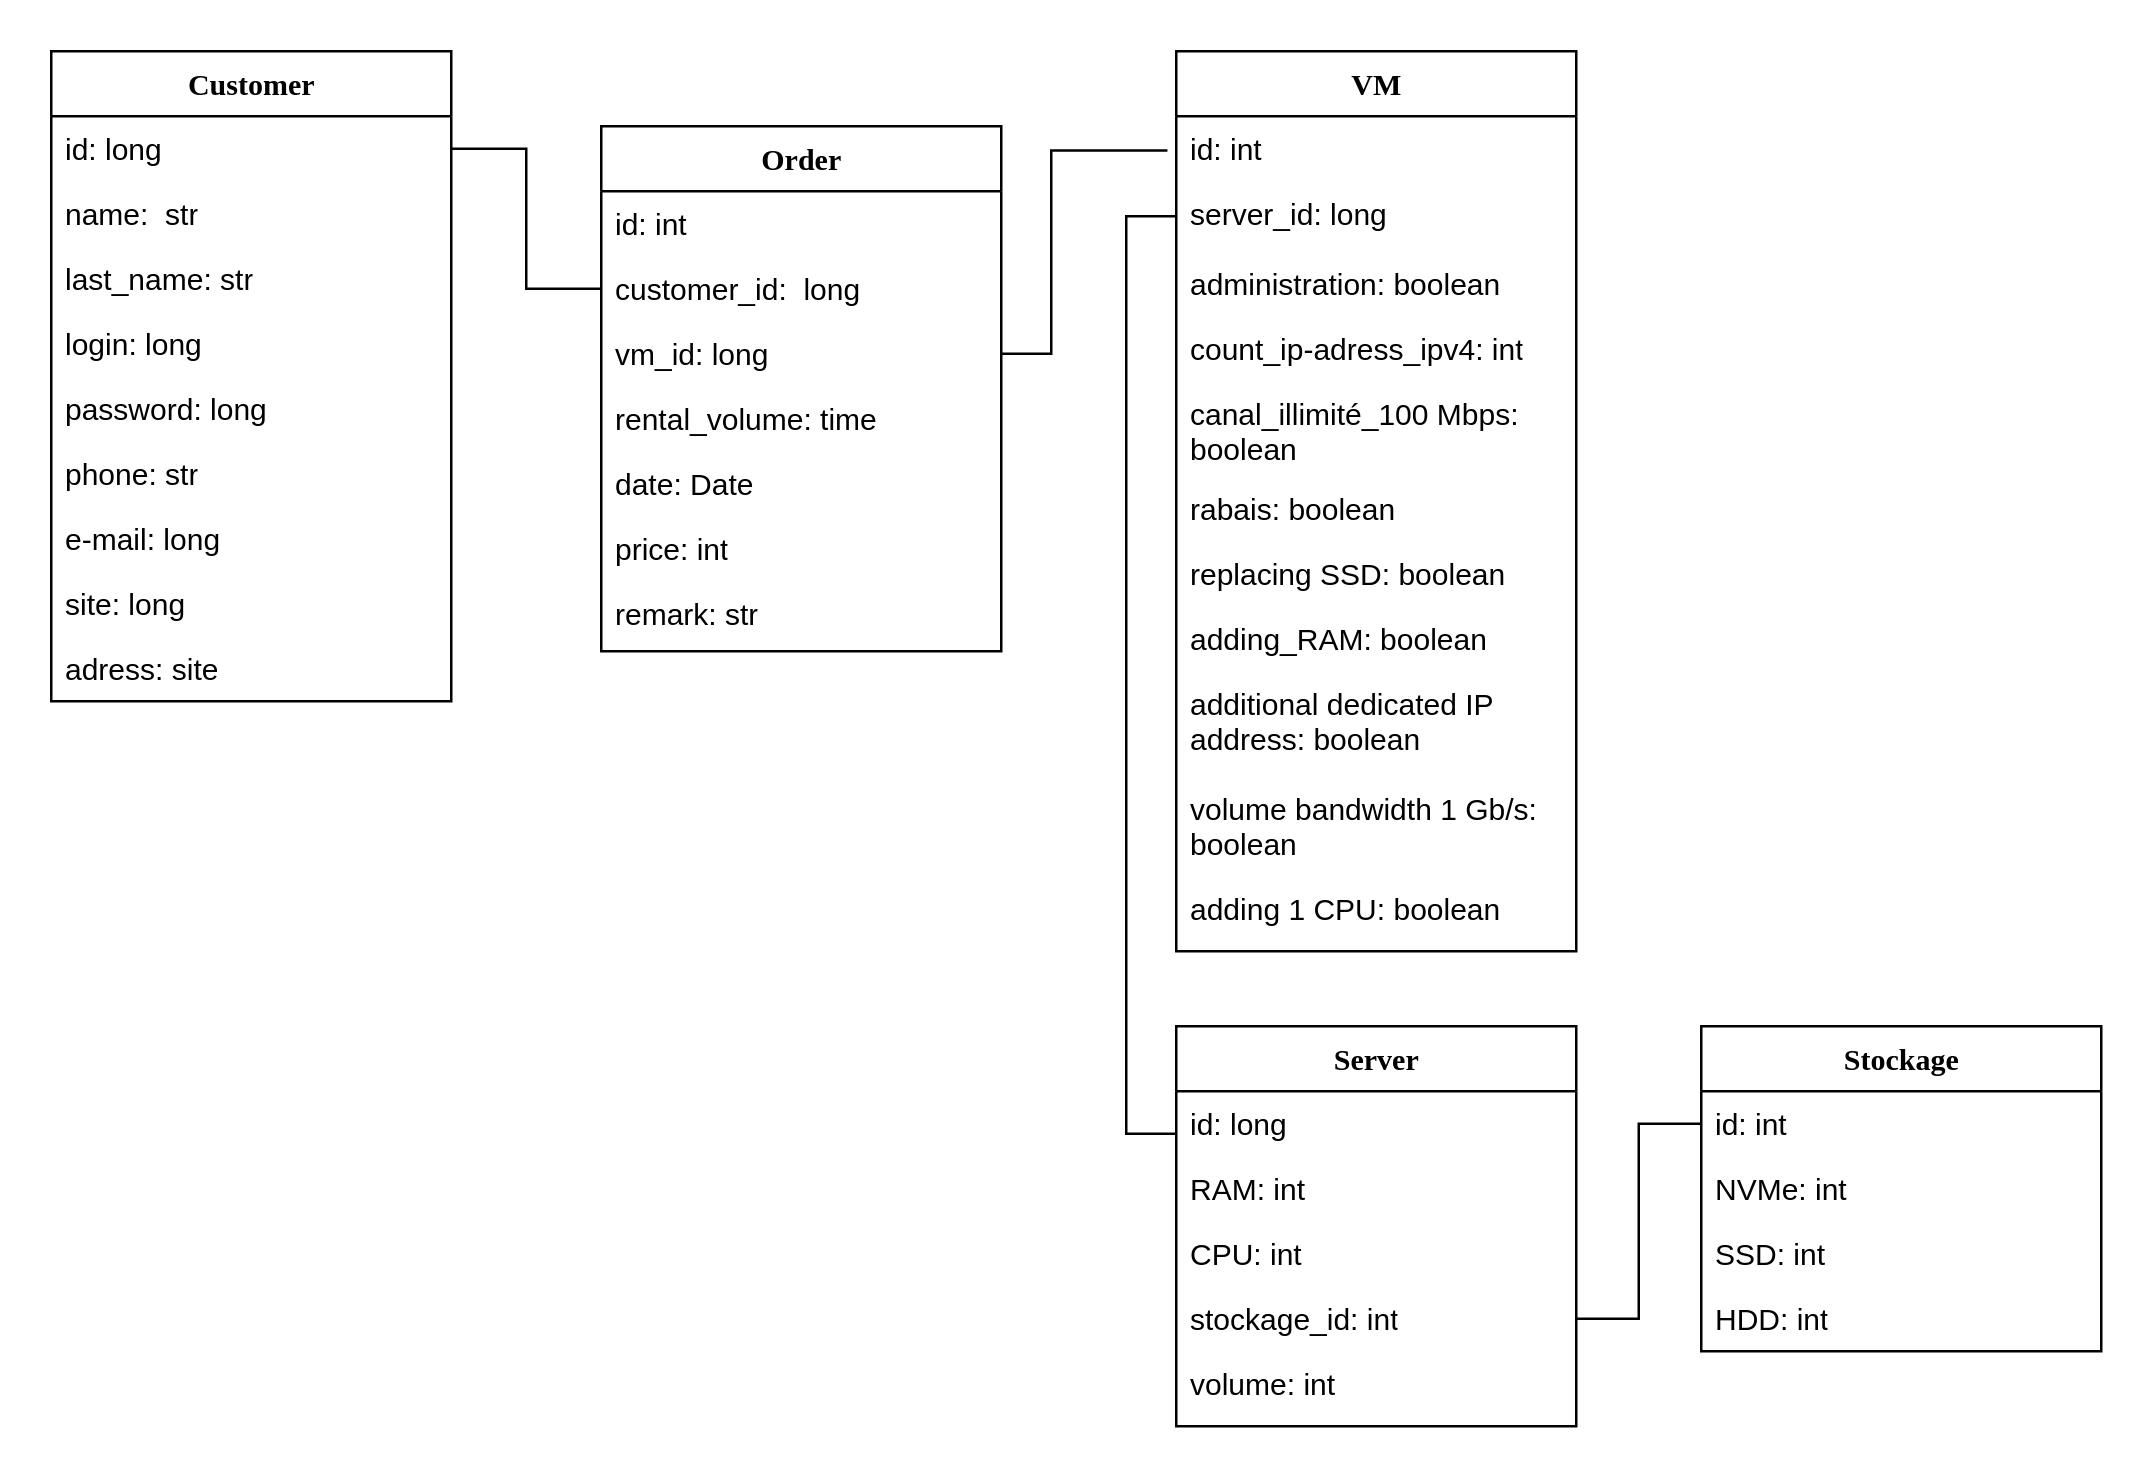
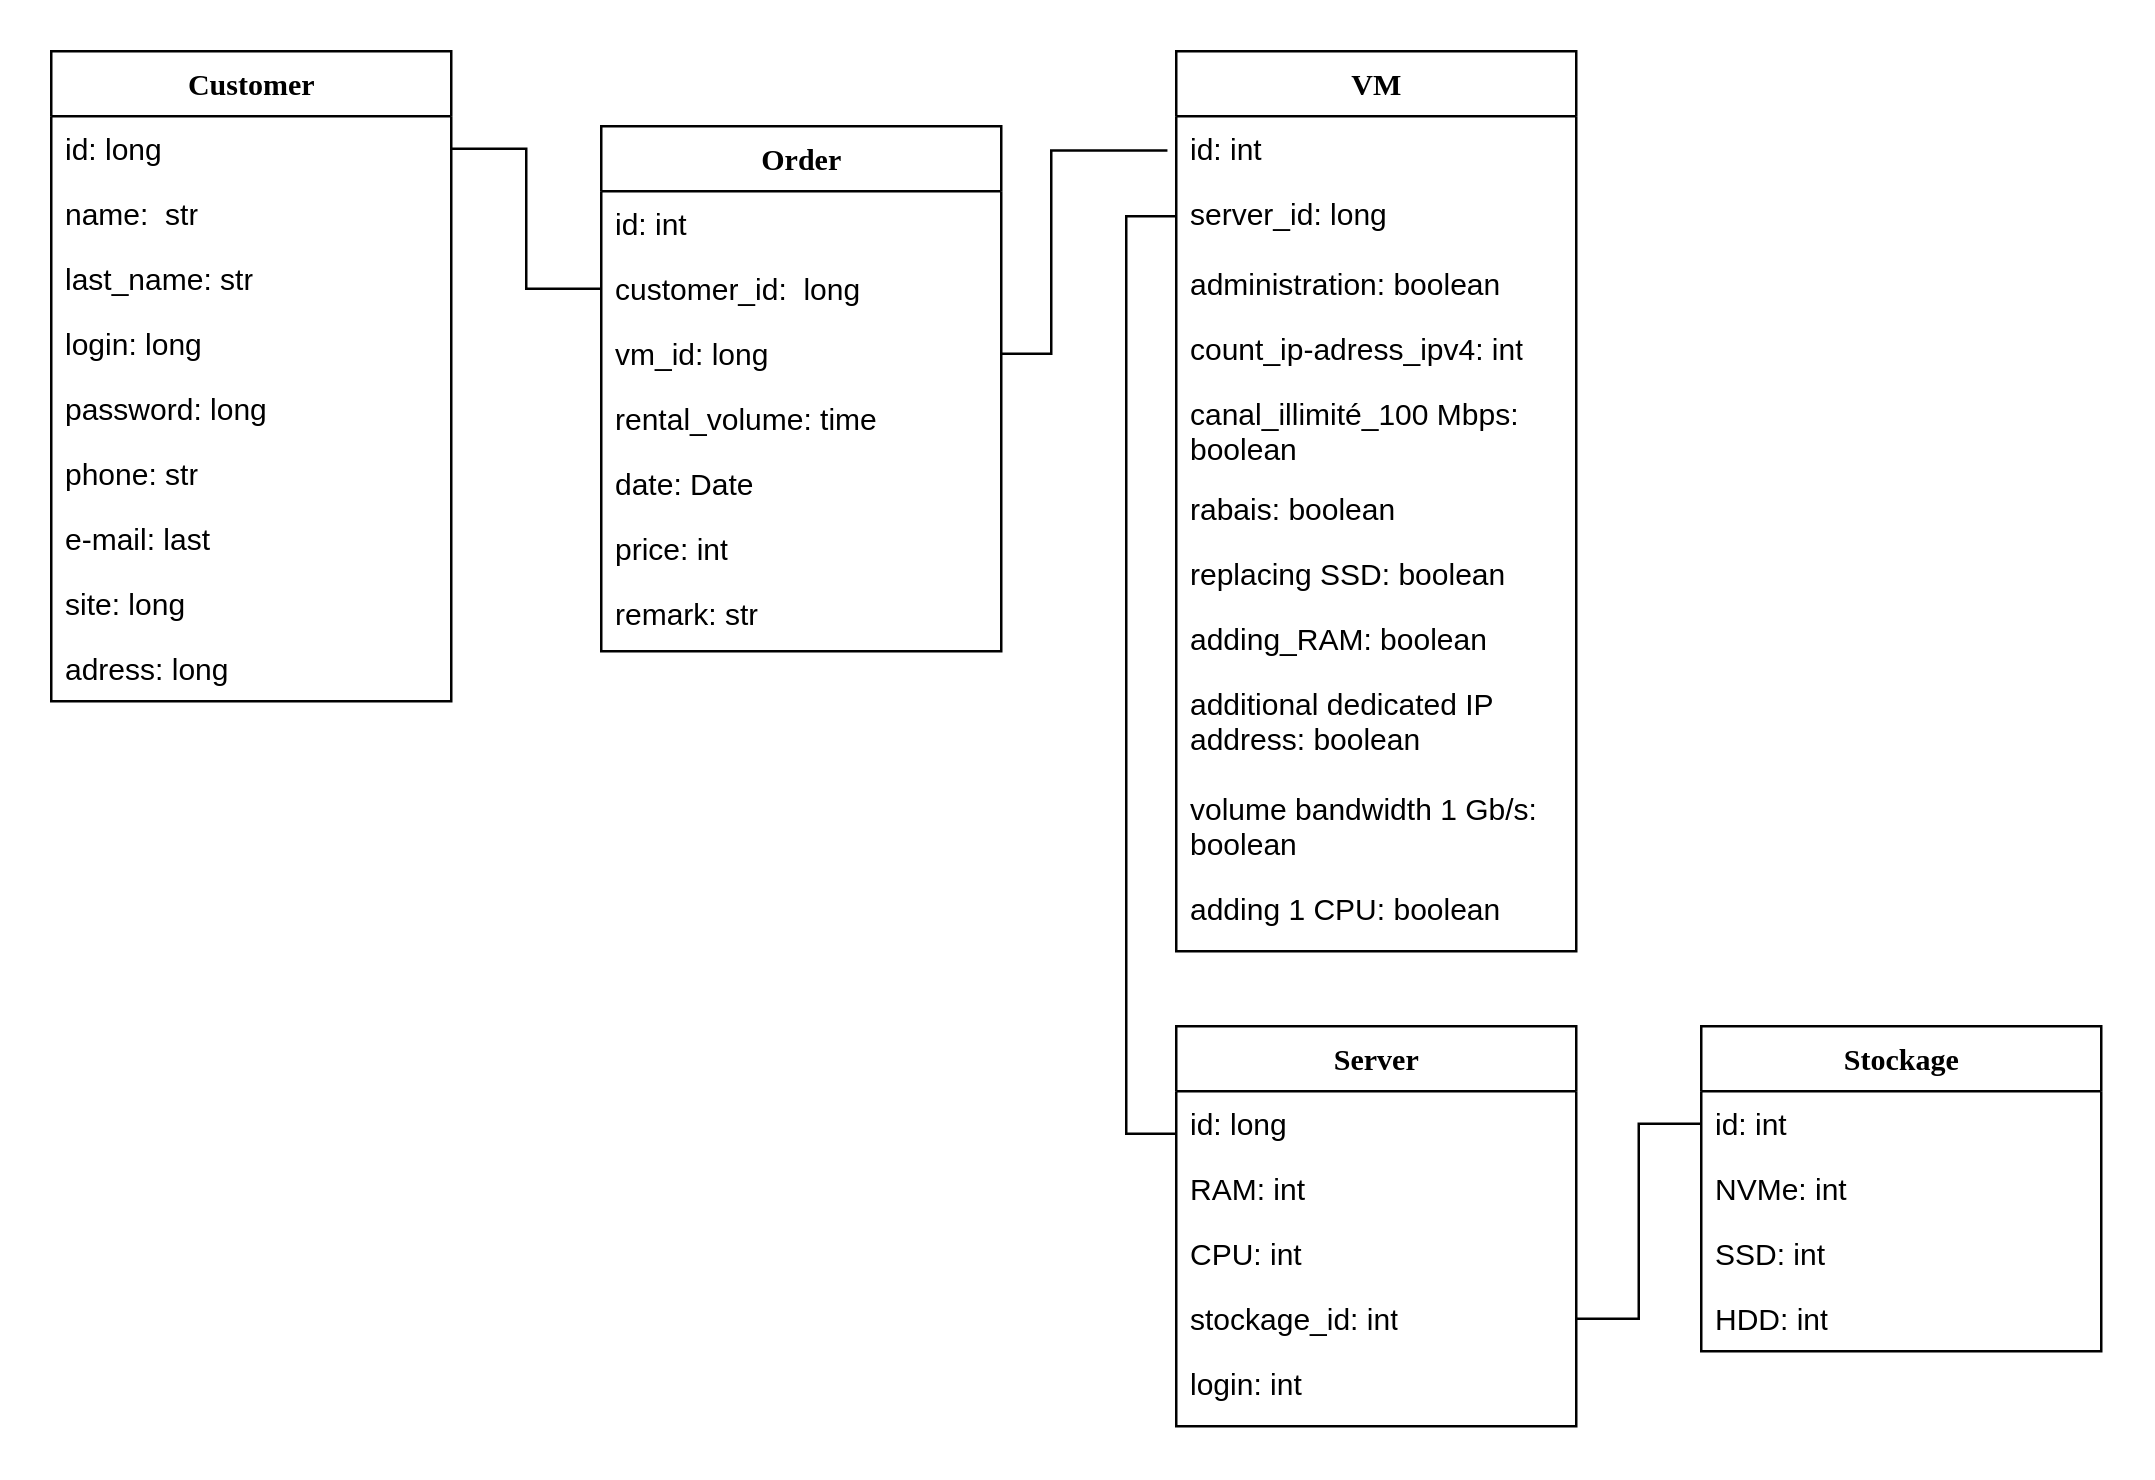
(148, 542) -> (148, 542)
(155, 672) -> (155, 672)
(1268, 1387) -> (1256, 1387)
